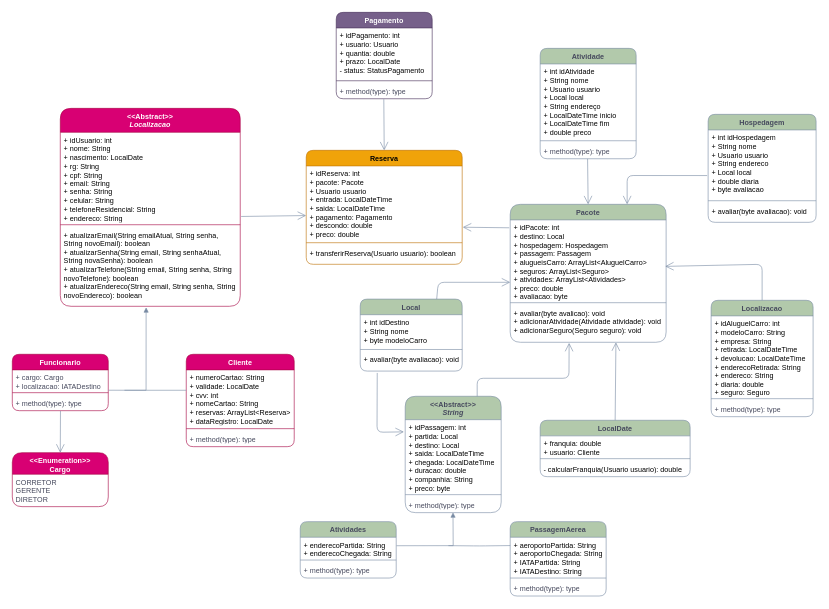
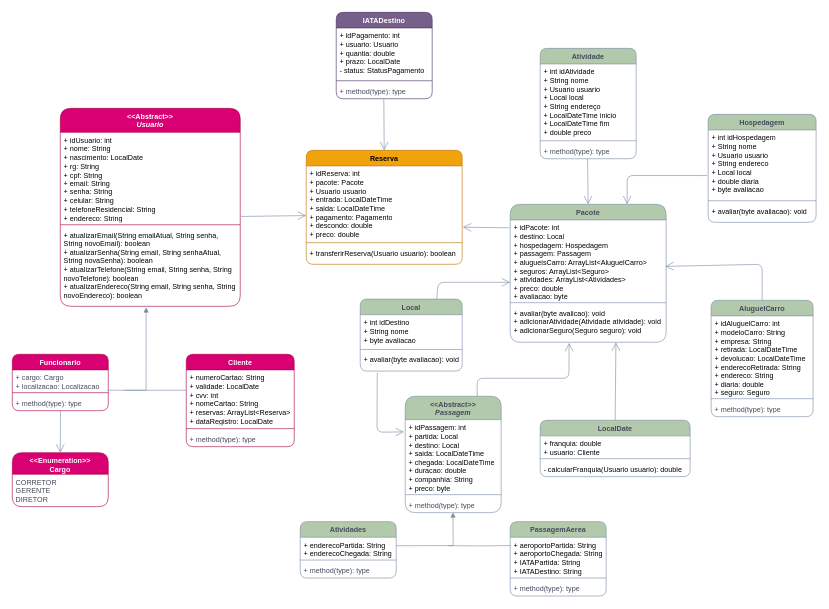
(384, 21) -> (384, 21)
(150, 121) -> (150, 121)
(762, 309) -> (762, 309)
(397, 332) -> (392, 332)
(61, 387) -> (61, 383)
(453, 409) -> (453, 409)
